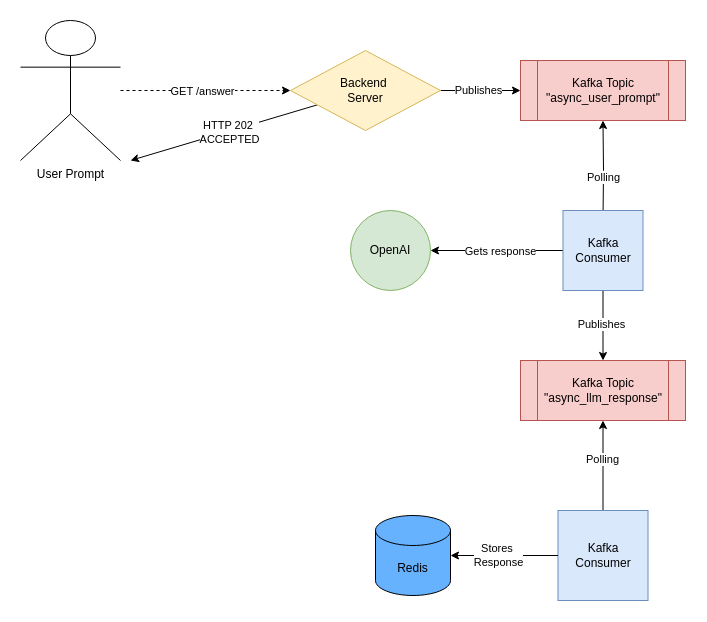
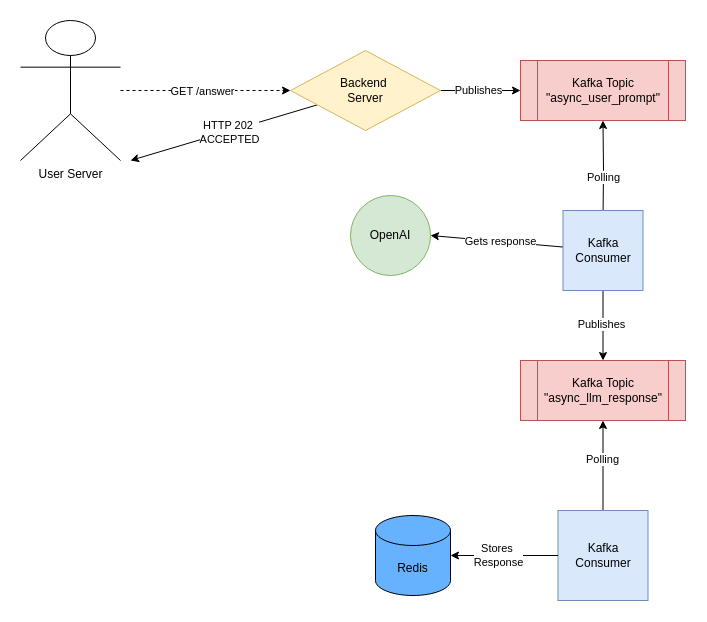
(71, 175) -> (71, 175)
(391, 251) -> (391, 236)
